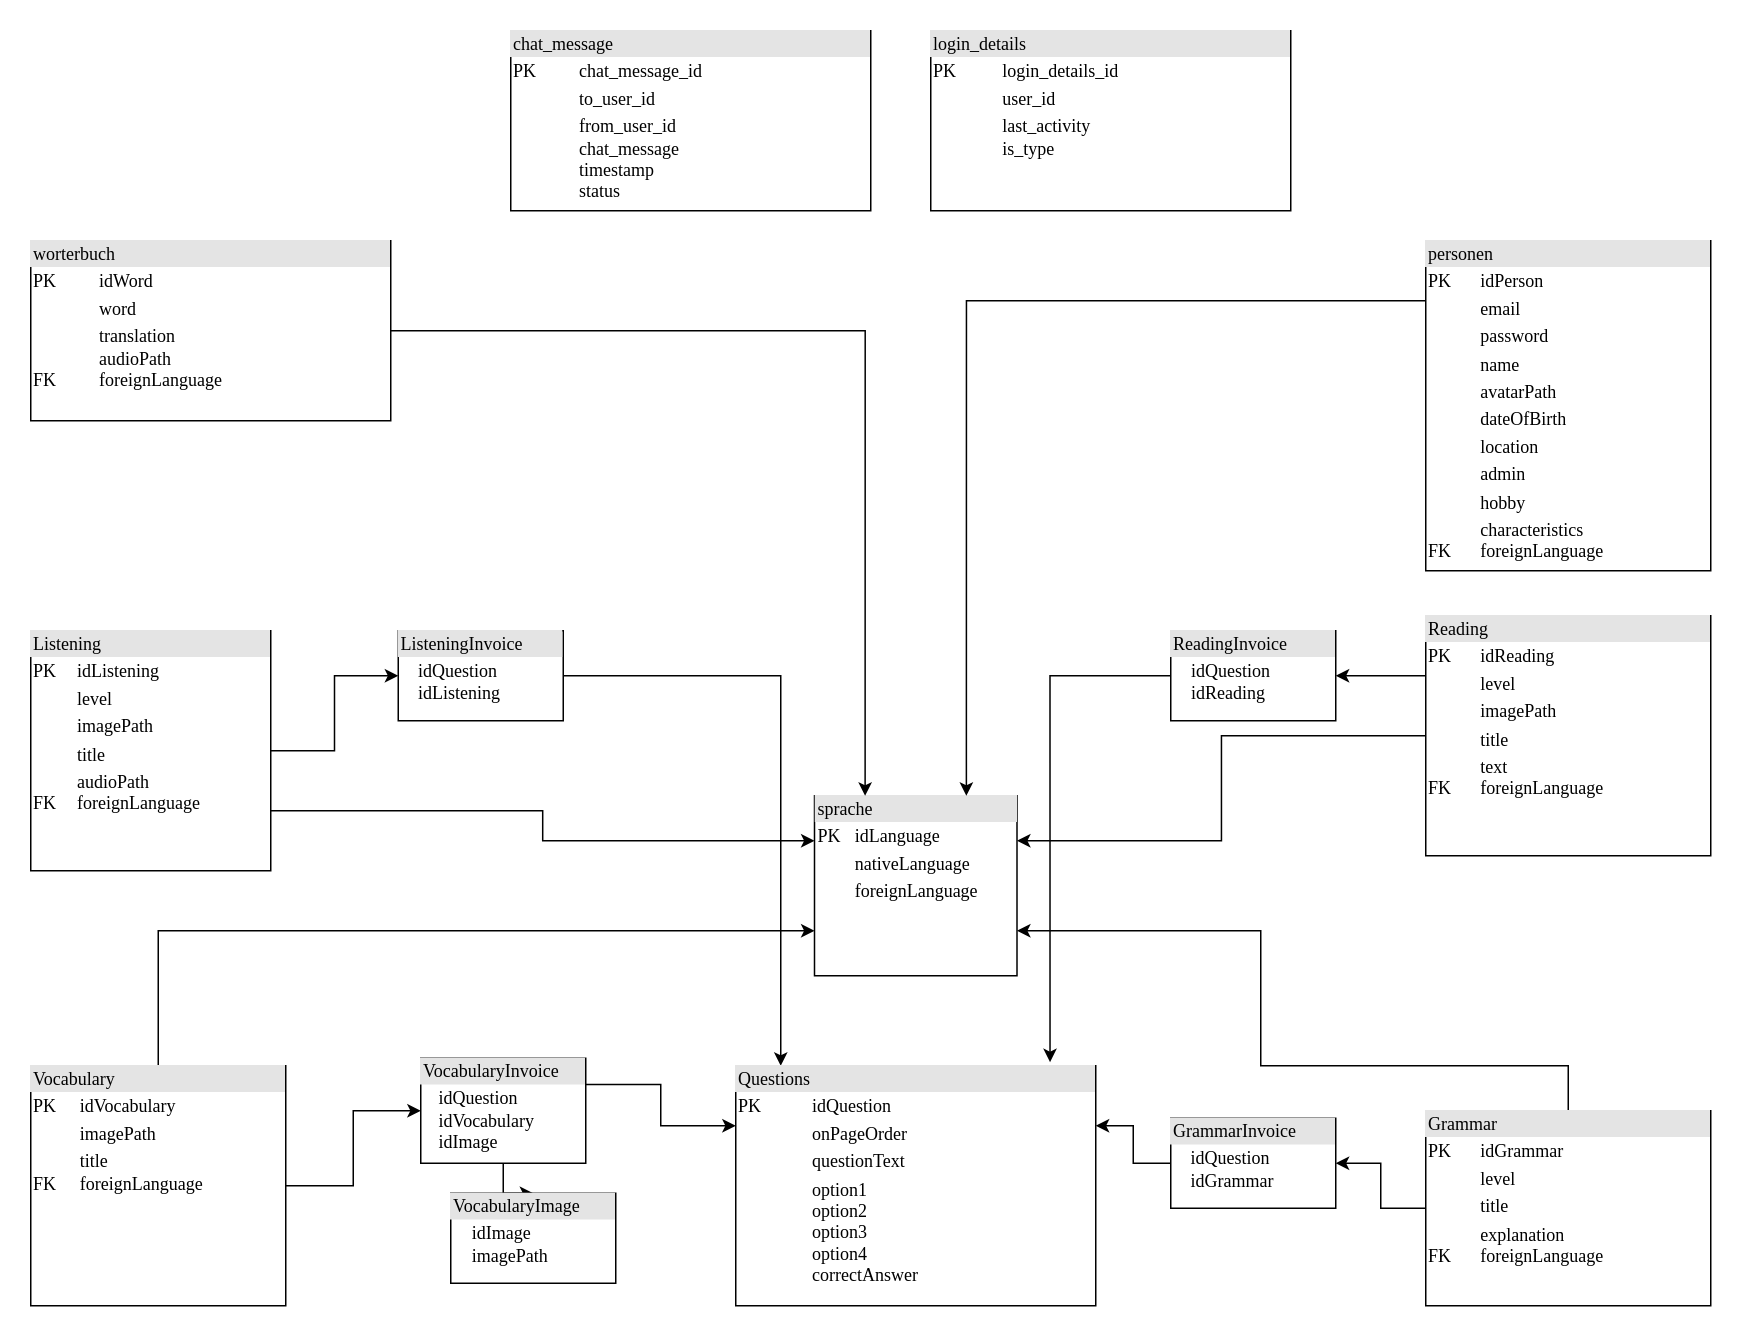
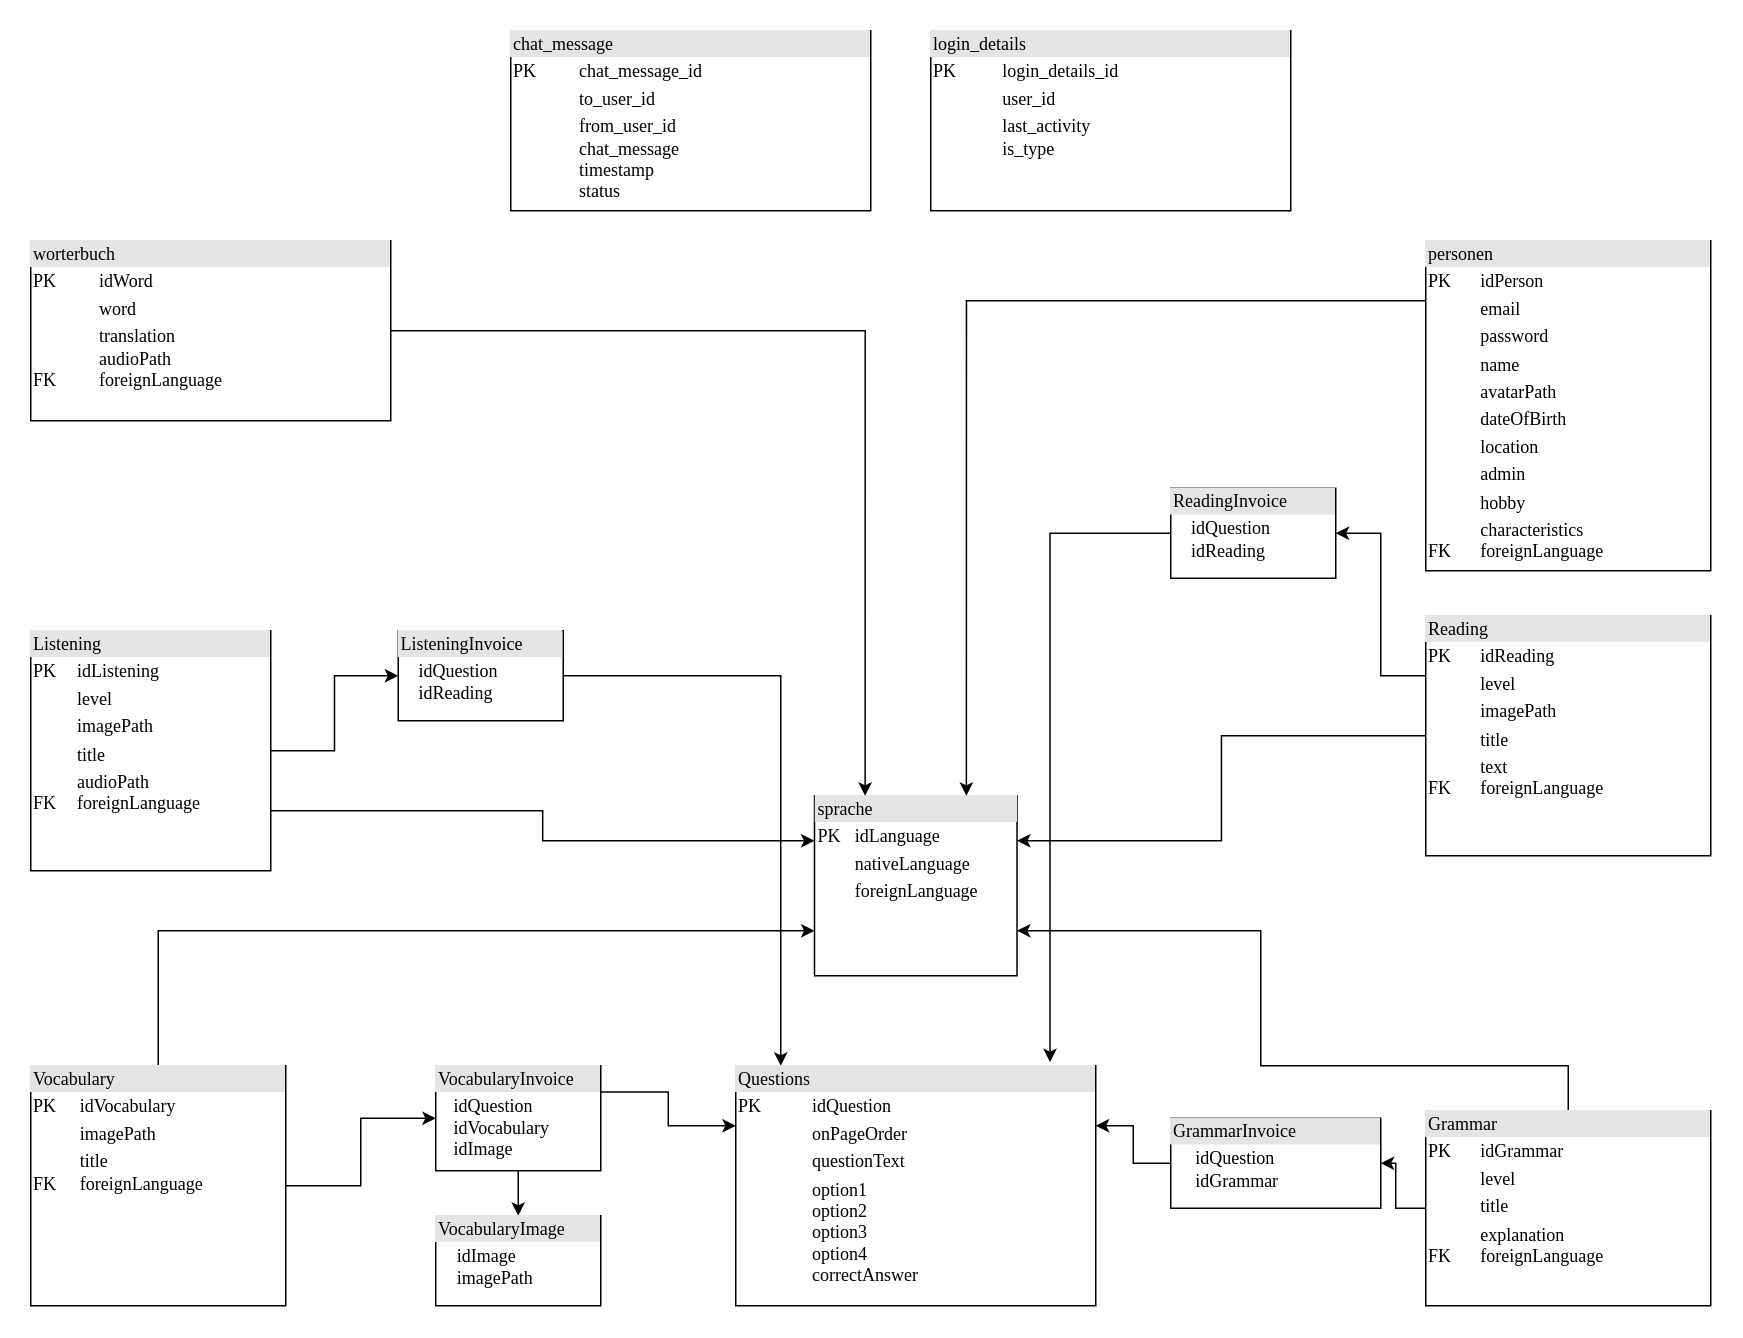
(472, 663) -> (472, 663)
(1253, 676) -> (1253, 533)
(503, 1111) -> (518, 1118)
(1253, 1163) -> (1276, 1163)
(533, 1238) -> (518, 1261)
